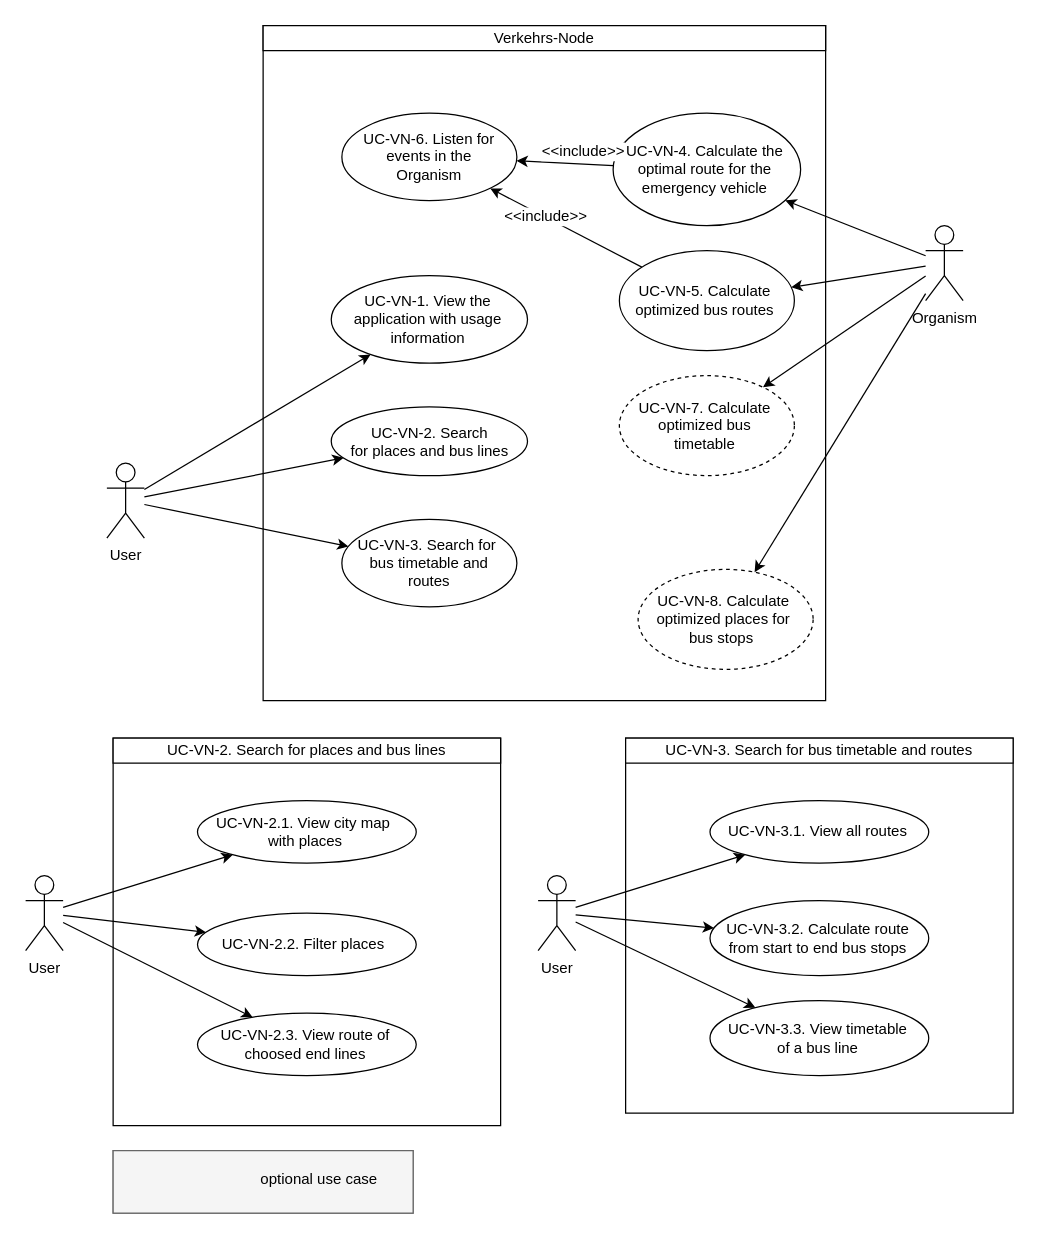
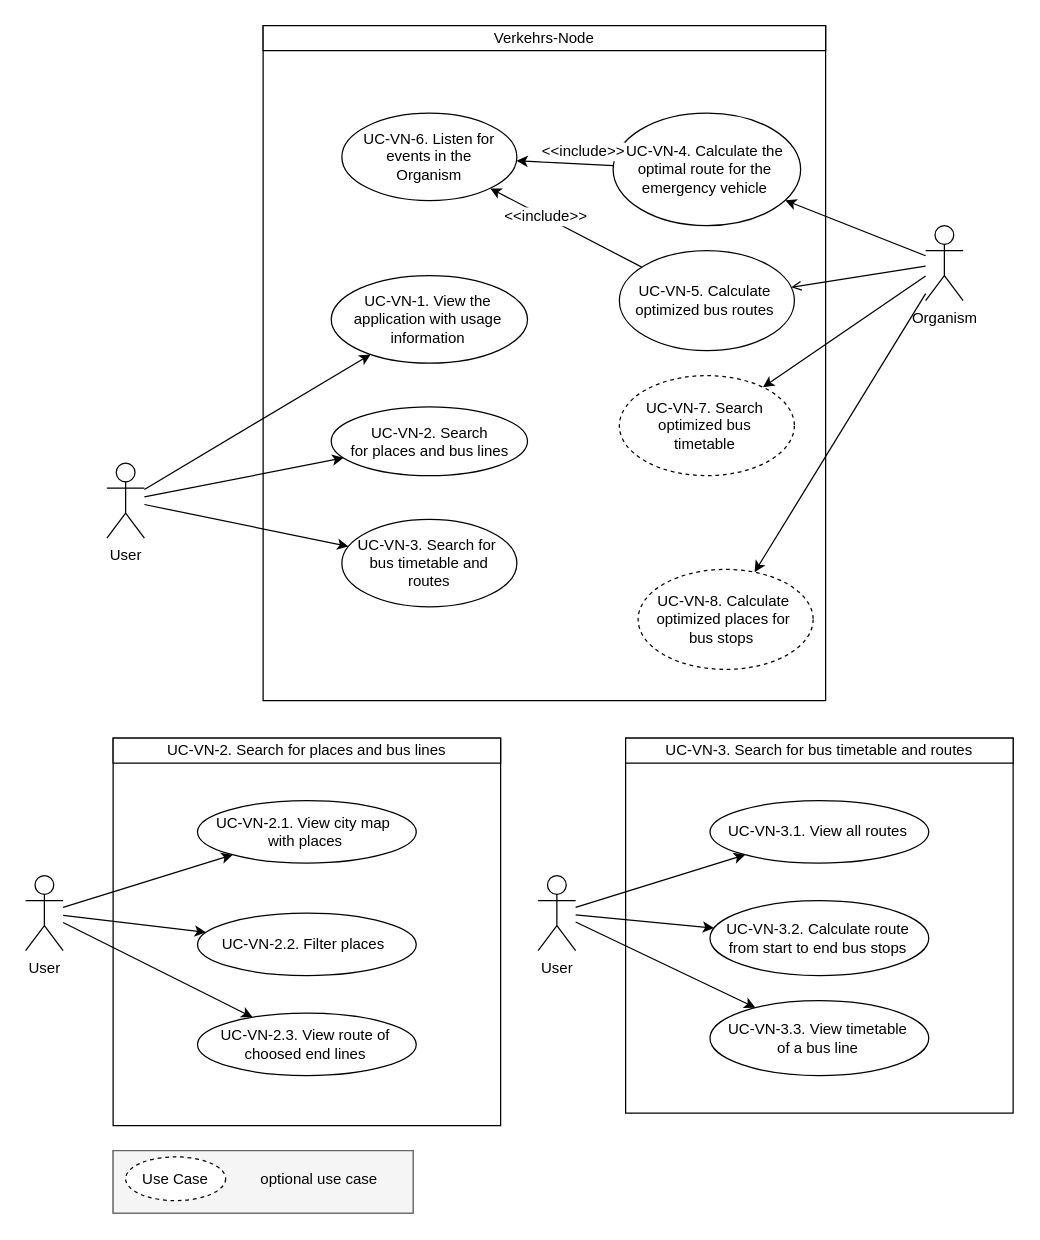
(801, 286) -> (798, 286)
(705, 426) -> (705, 426)
none -> (176, 1179)
